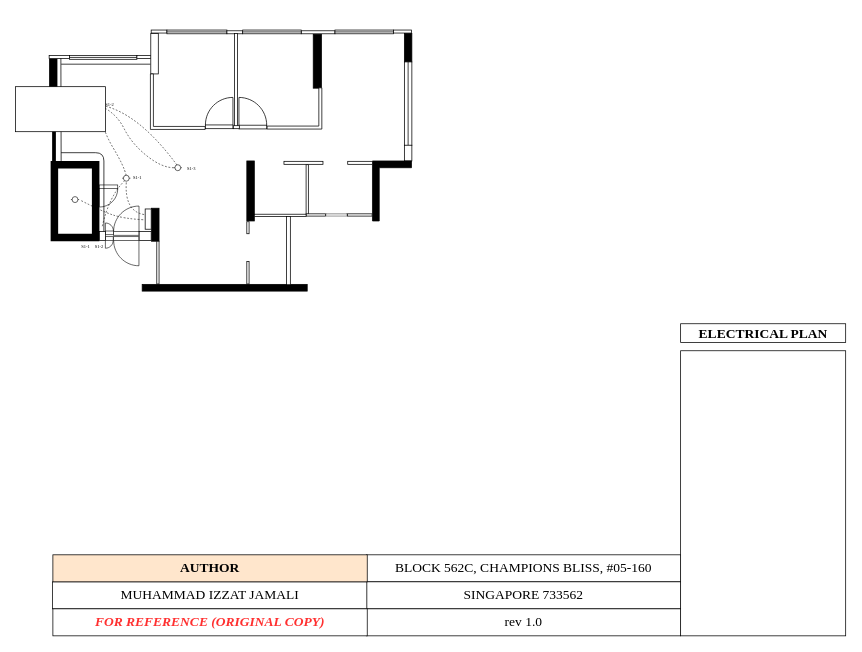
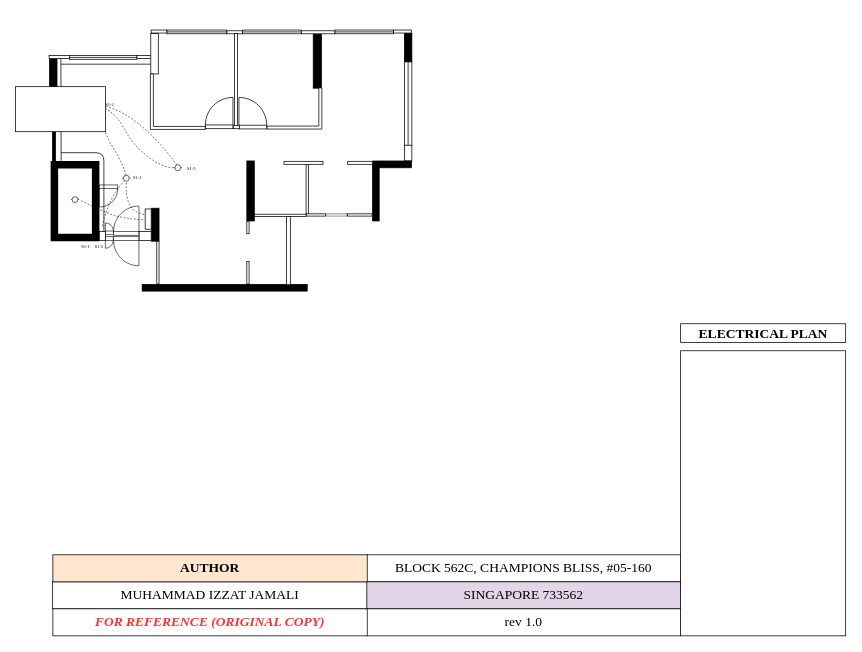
(523, 595) -> (523, 595)
